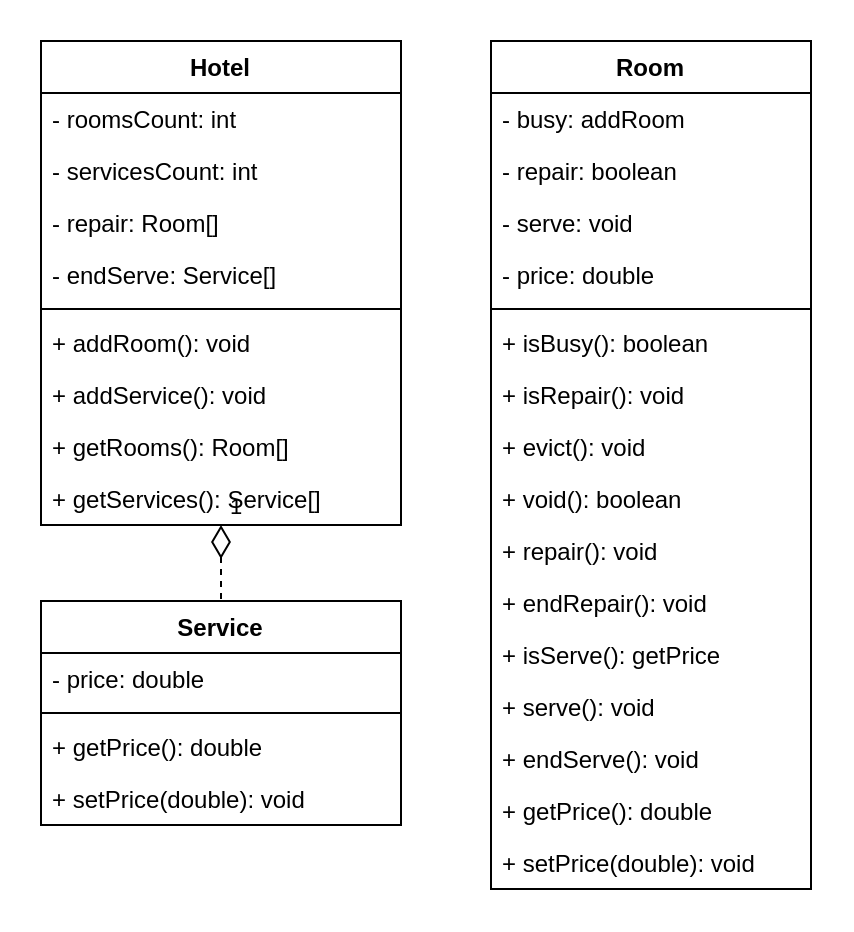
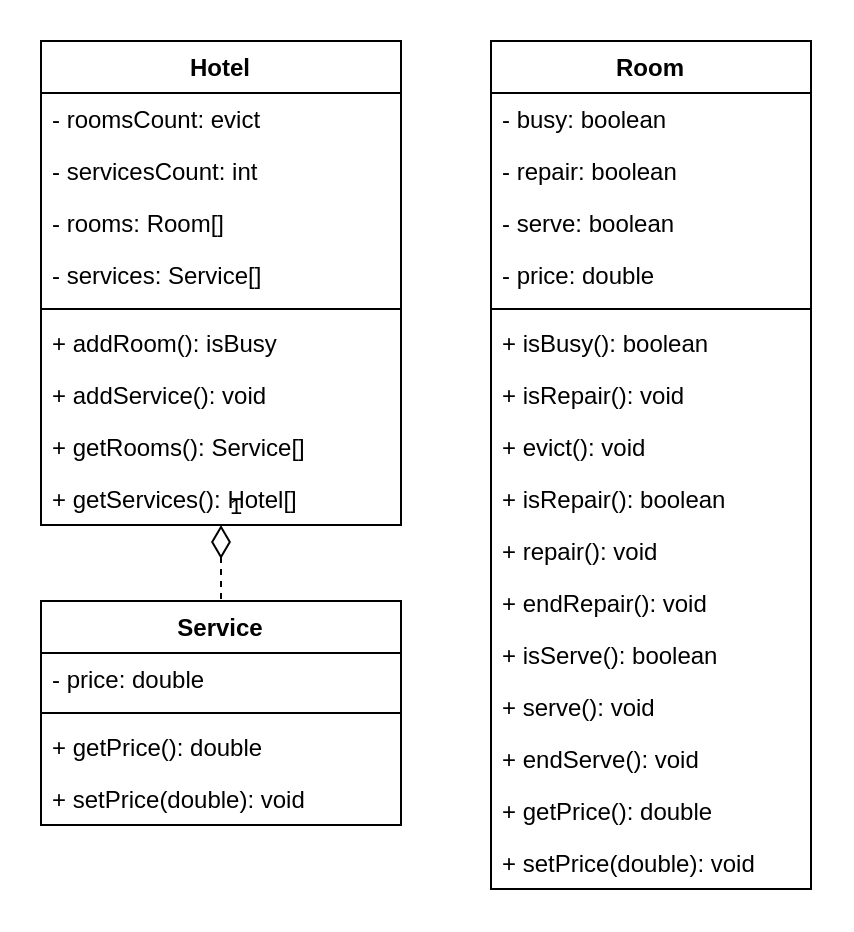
(154, 120) -> (167, 120)
(593, 120) -> (590, 120)
(147, 224) -> (143, 224)
(577, 224) -> (597, 224)
(181, 276) -> (178, 276)
(154, 344) -> (167, 344)
(177, 448) -> (194, 448)
(211, 500) -> (198, 500)
(601, 500) -> (624, 500)
(631, 656) -> (624, 656)
